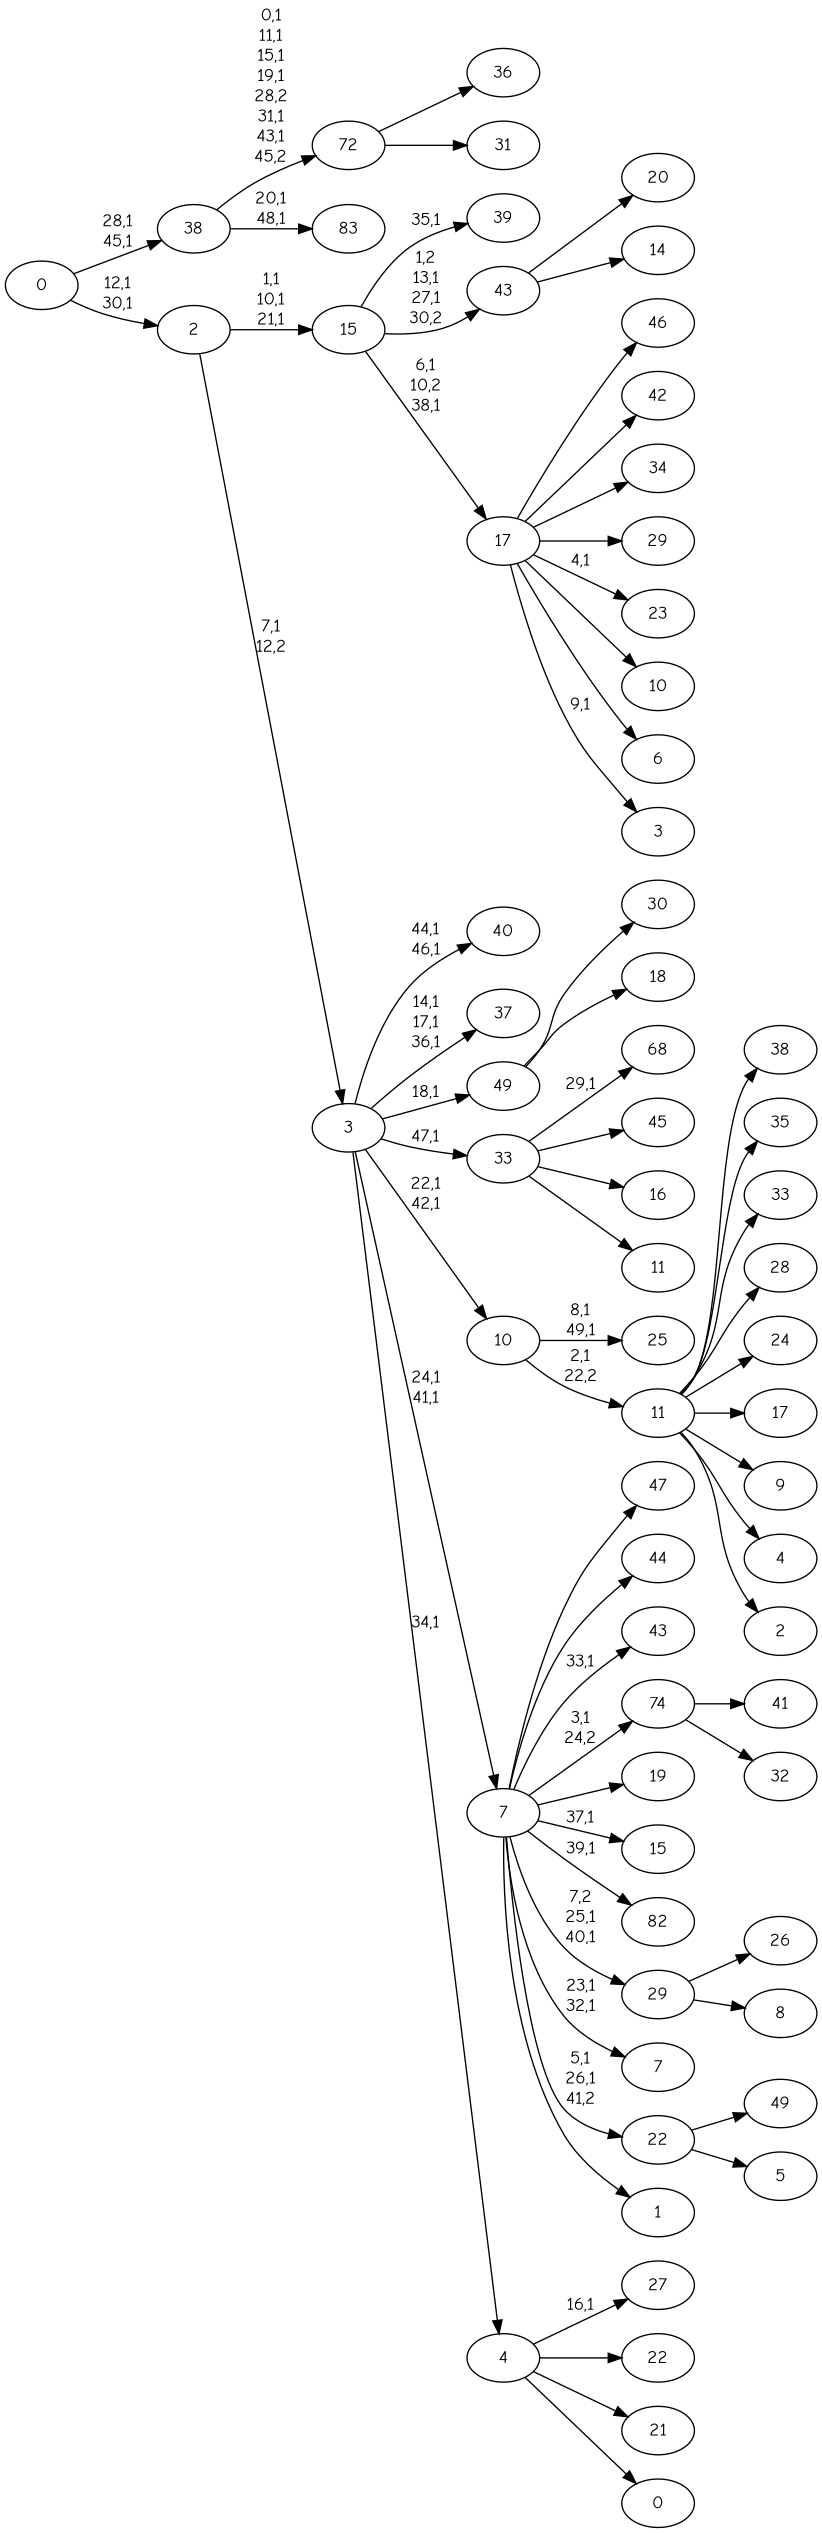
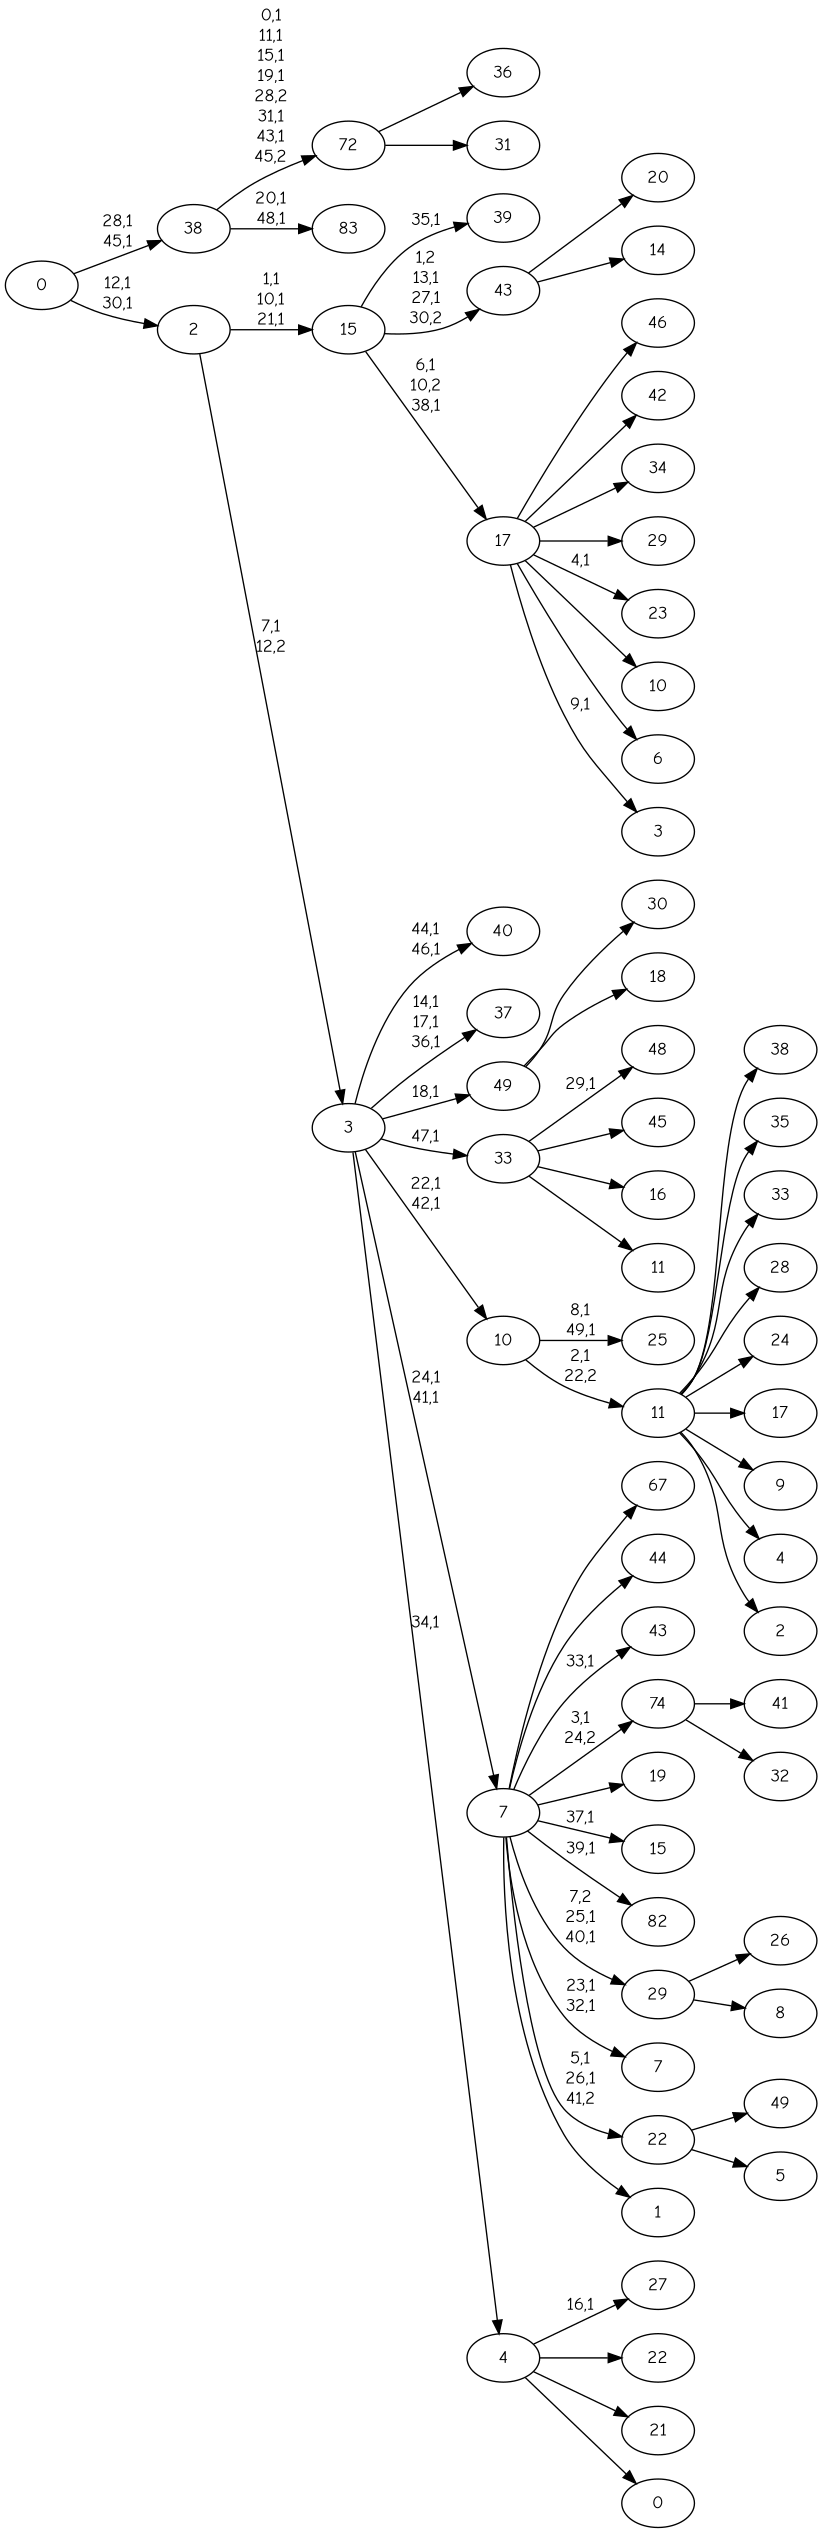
(658, 1050) -> (658, 1050)
(658, 1486) -> (658, 1486)
